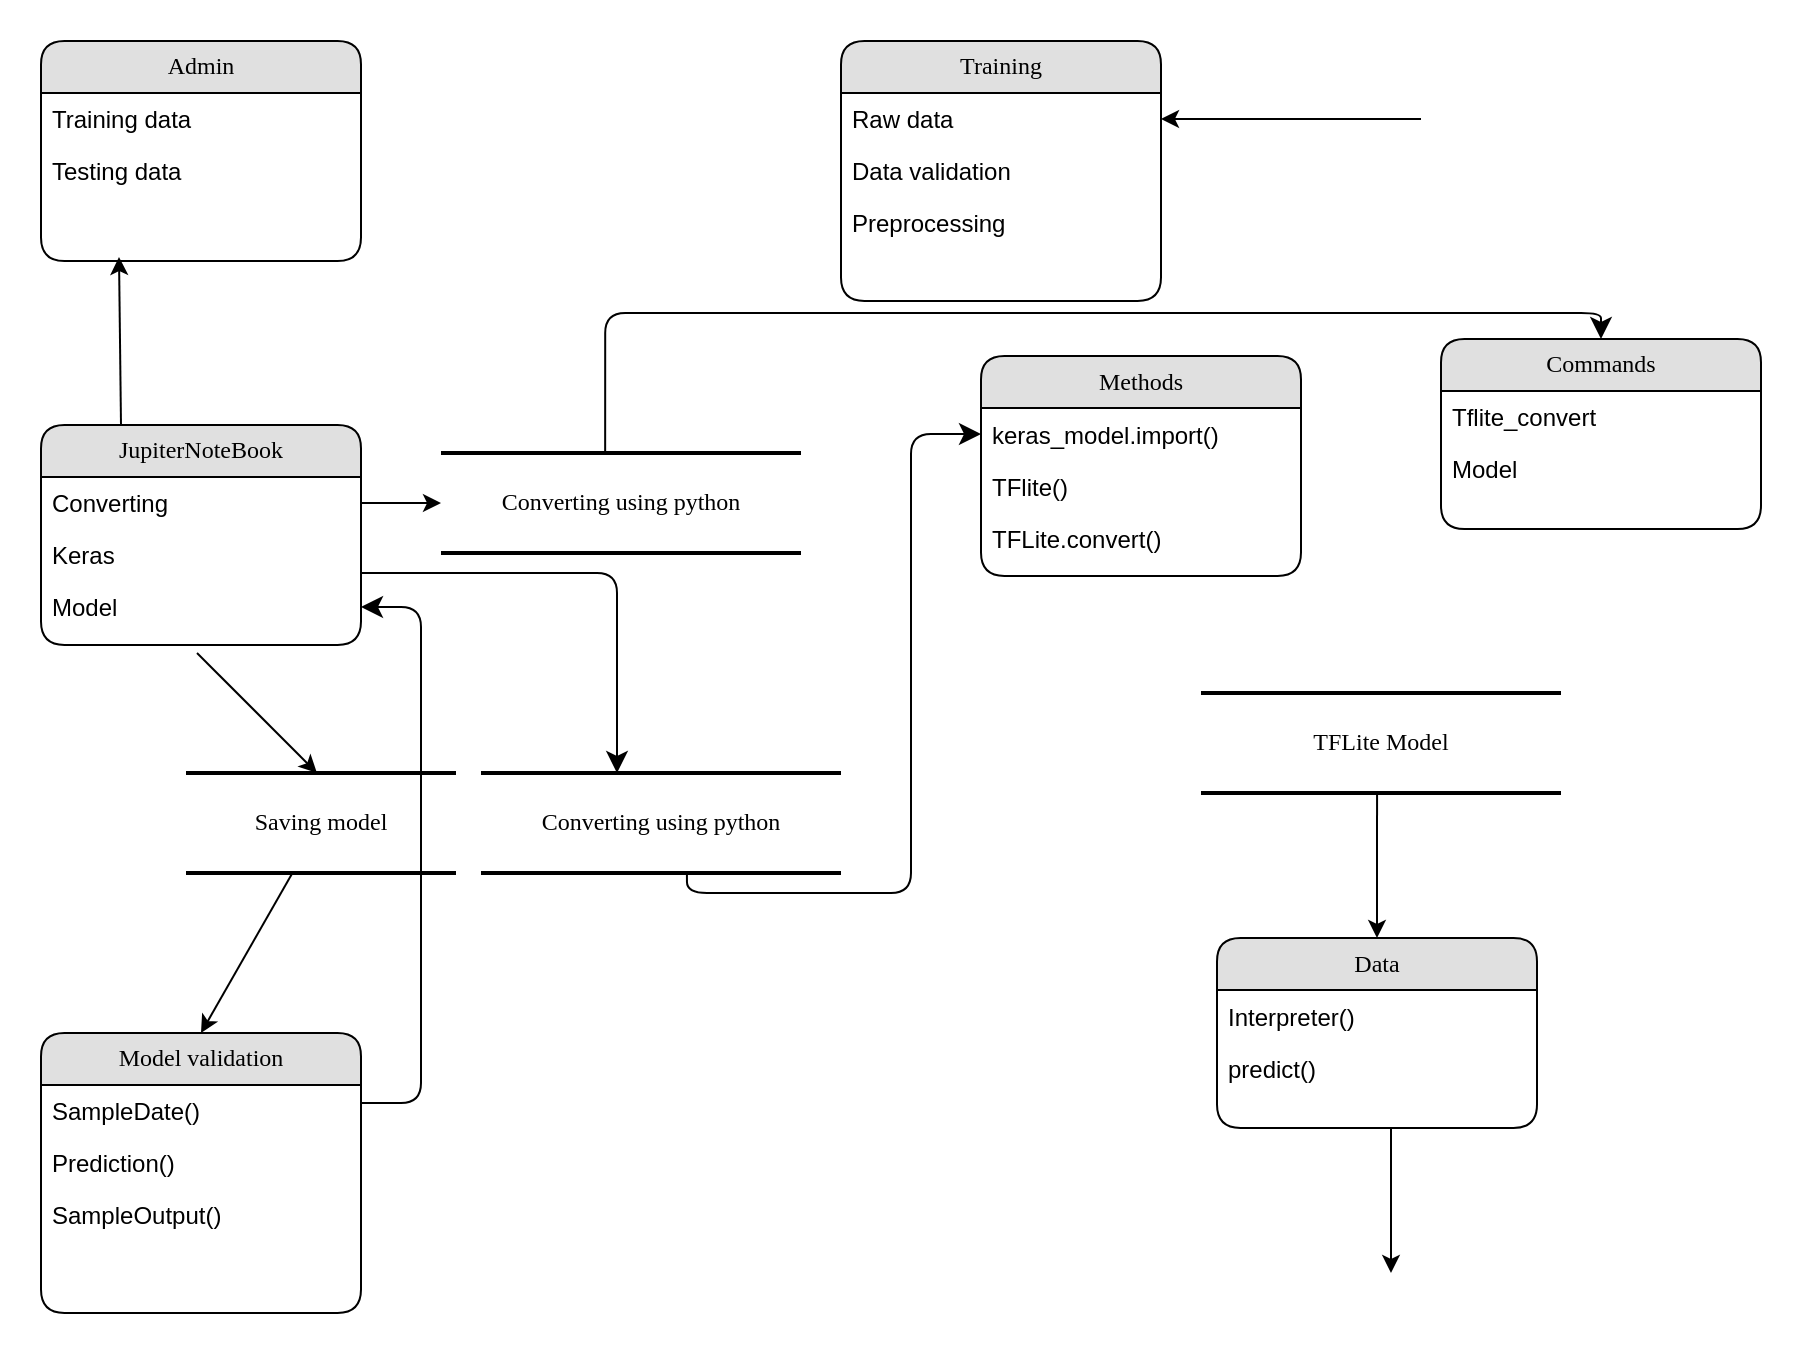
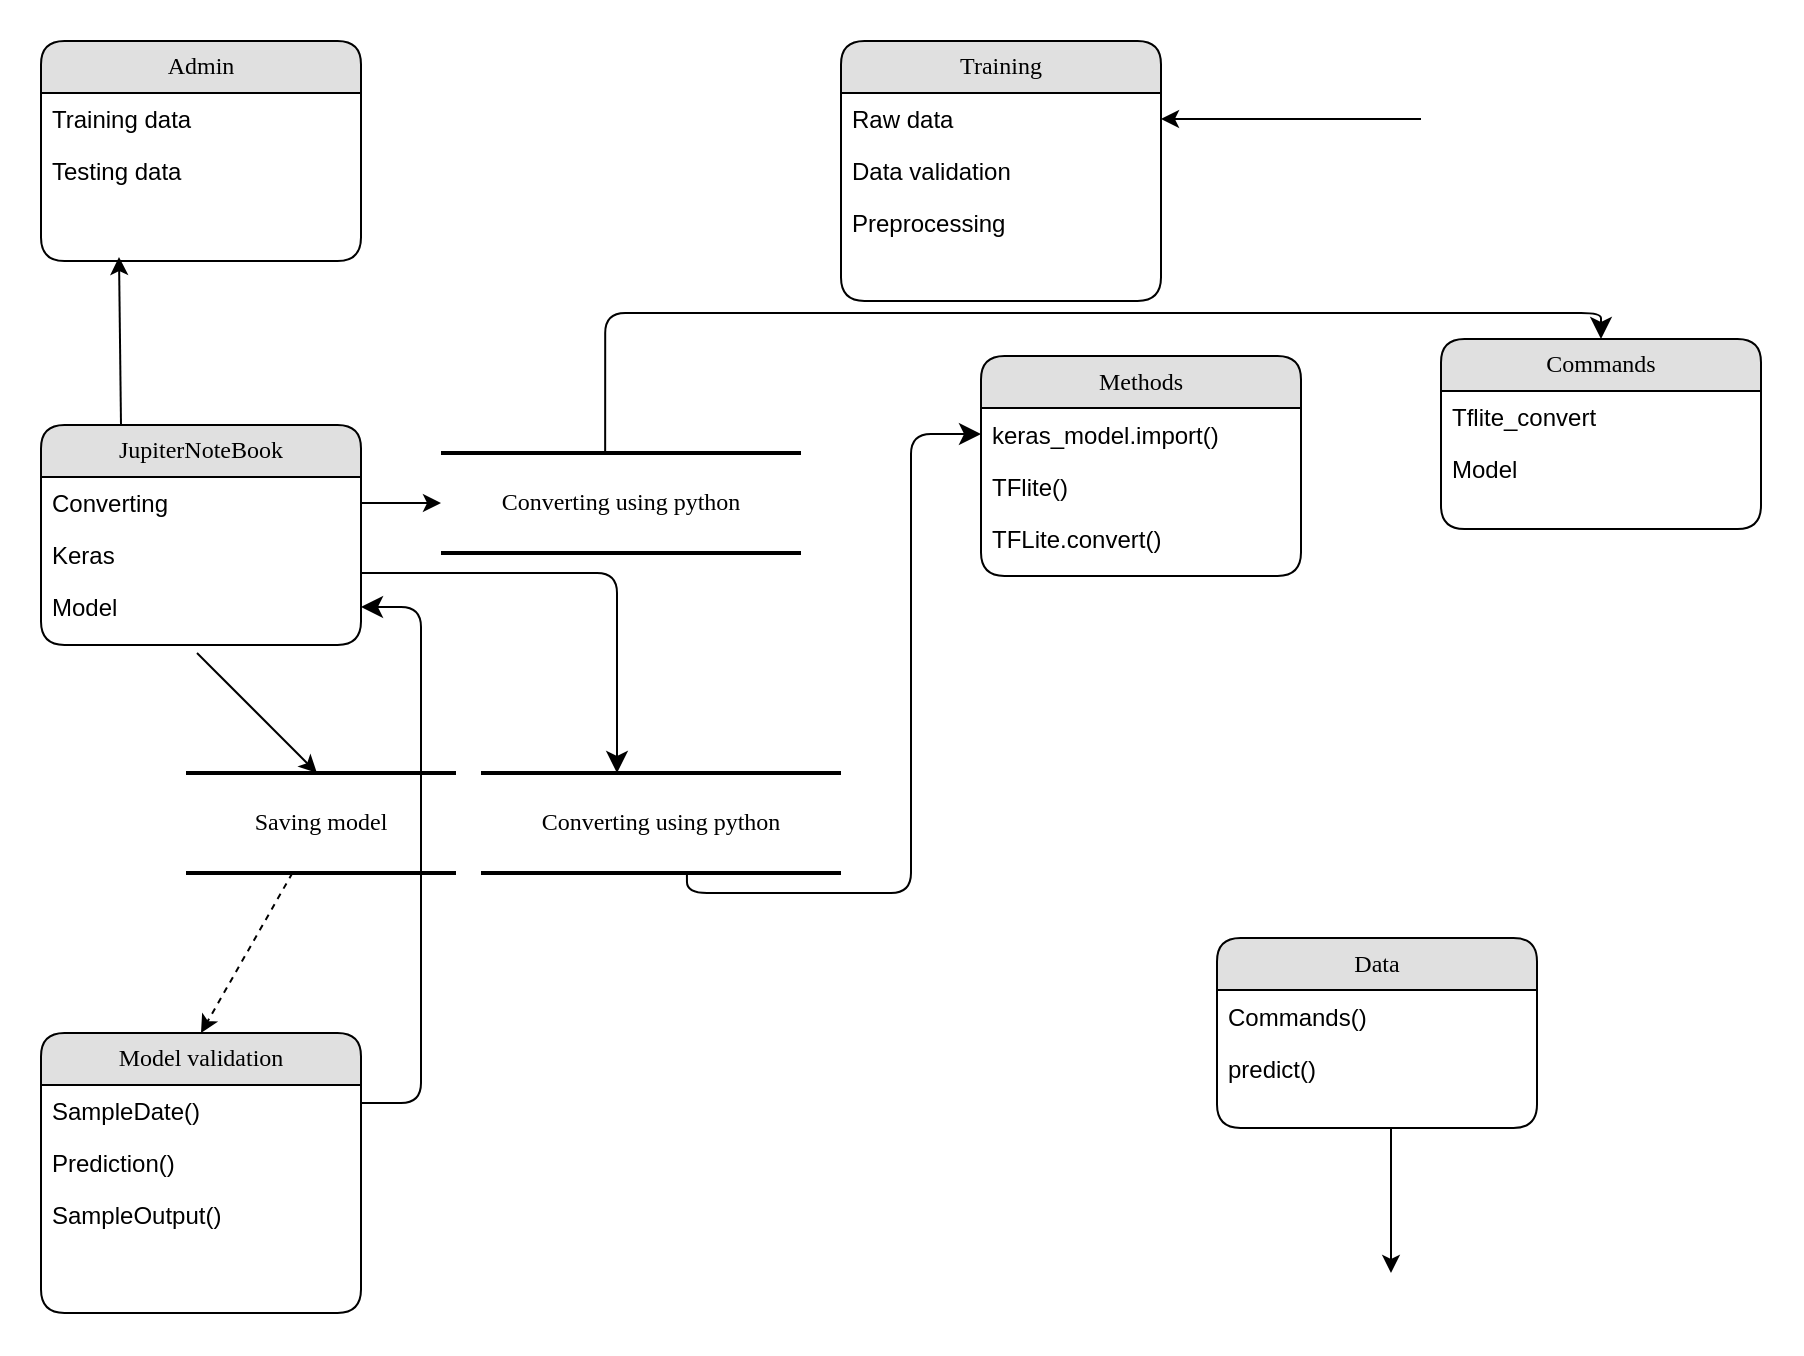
(1381, 743) -> none
(1377, 861) -> none
(249, 949) -> (249, 949)
(1316, 1019) -> (1296, 1019)
